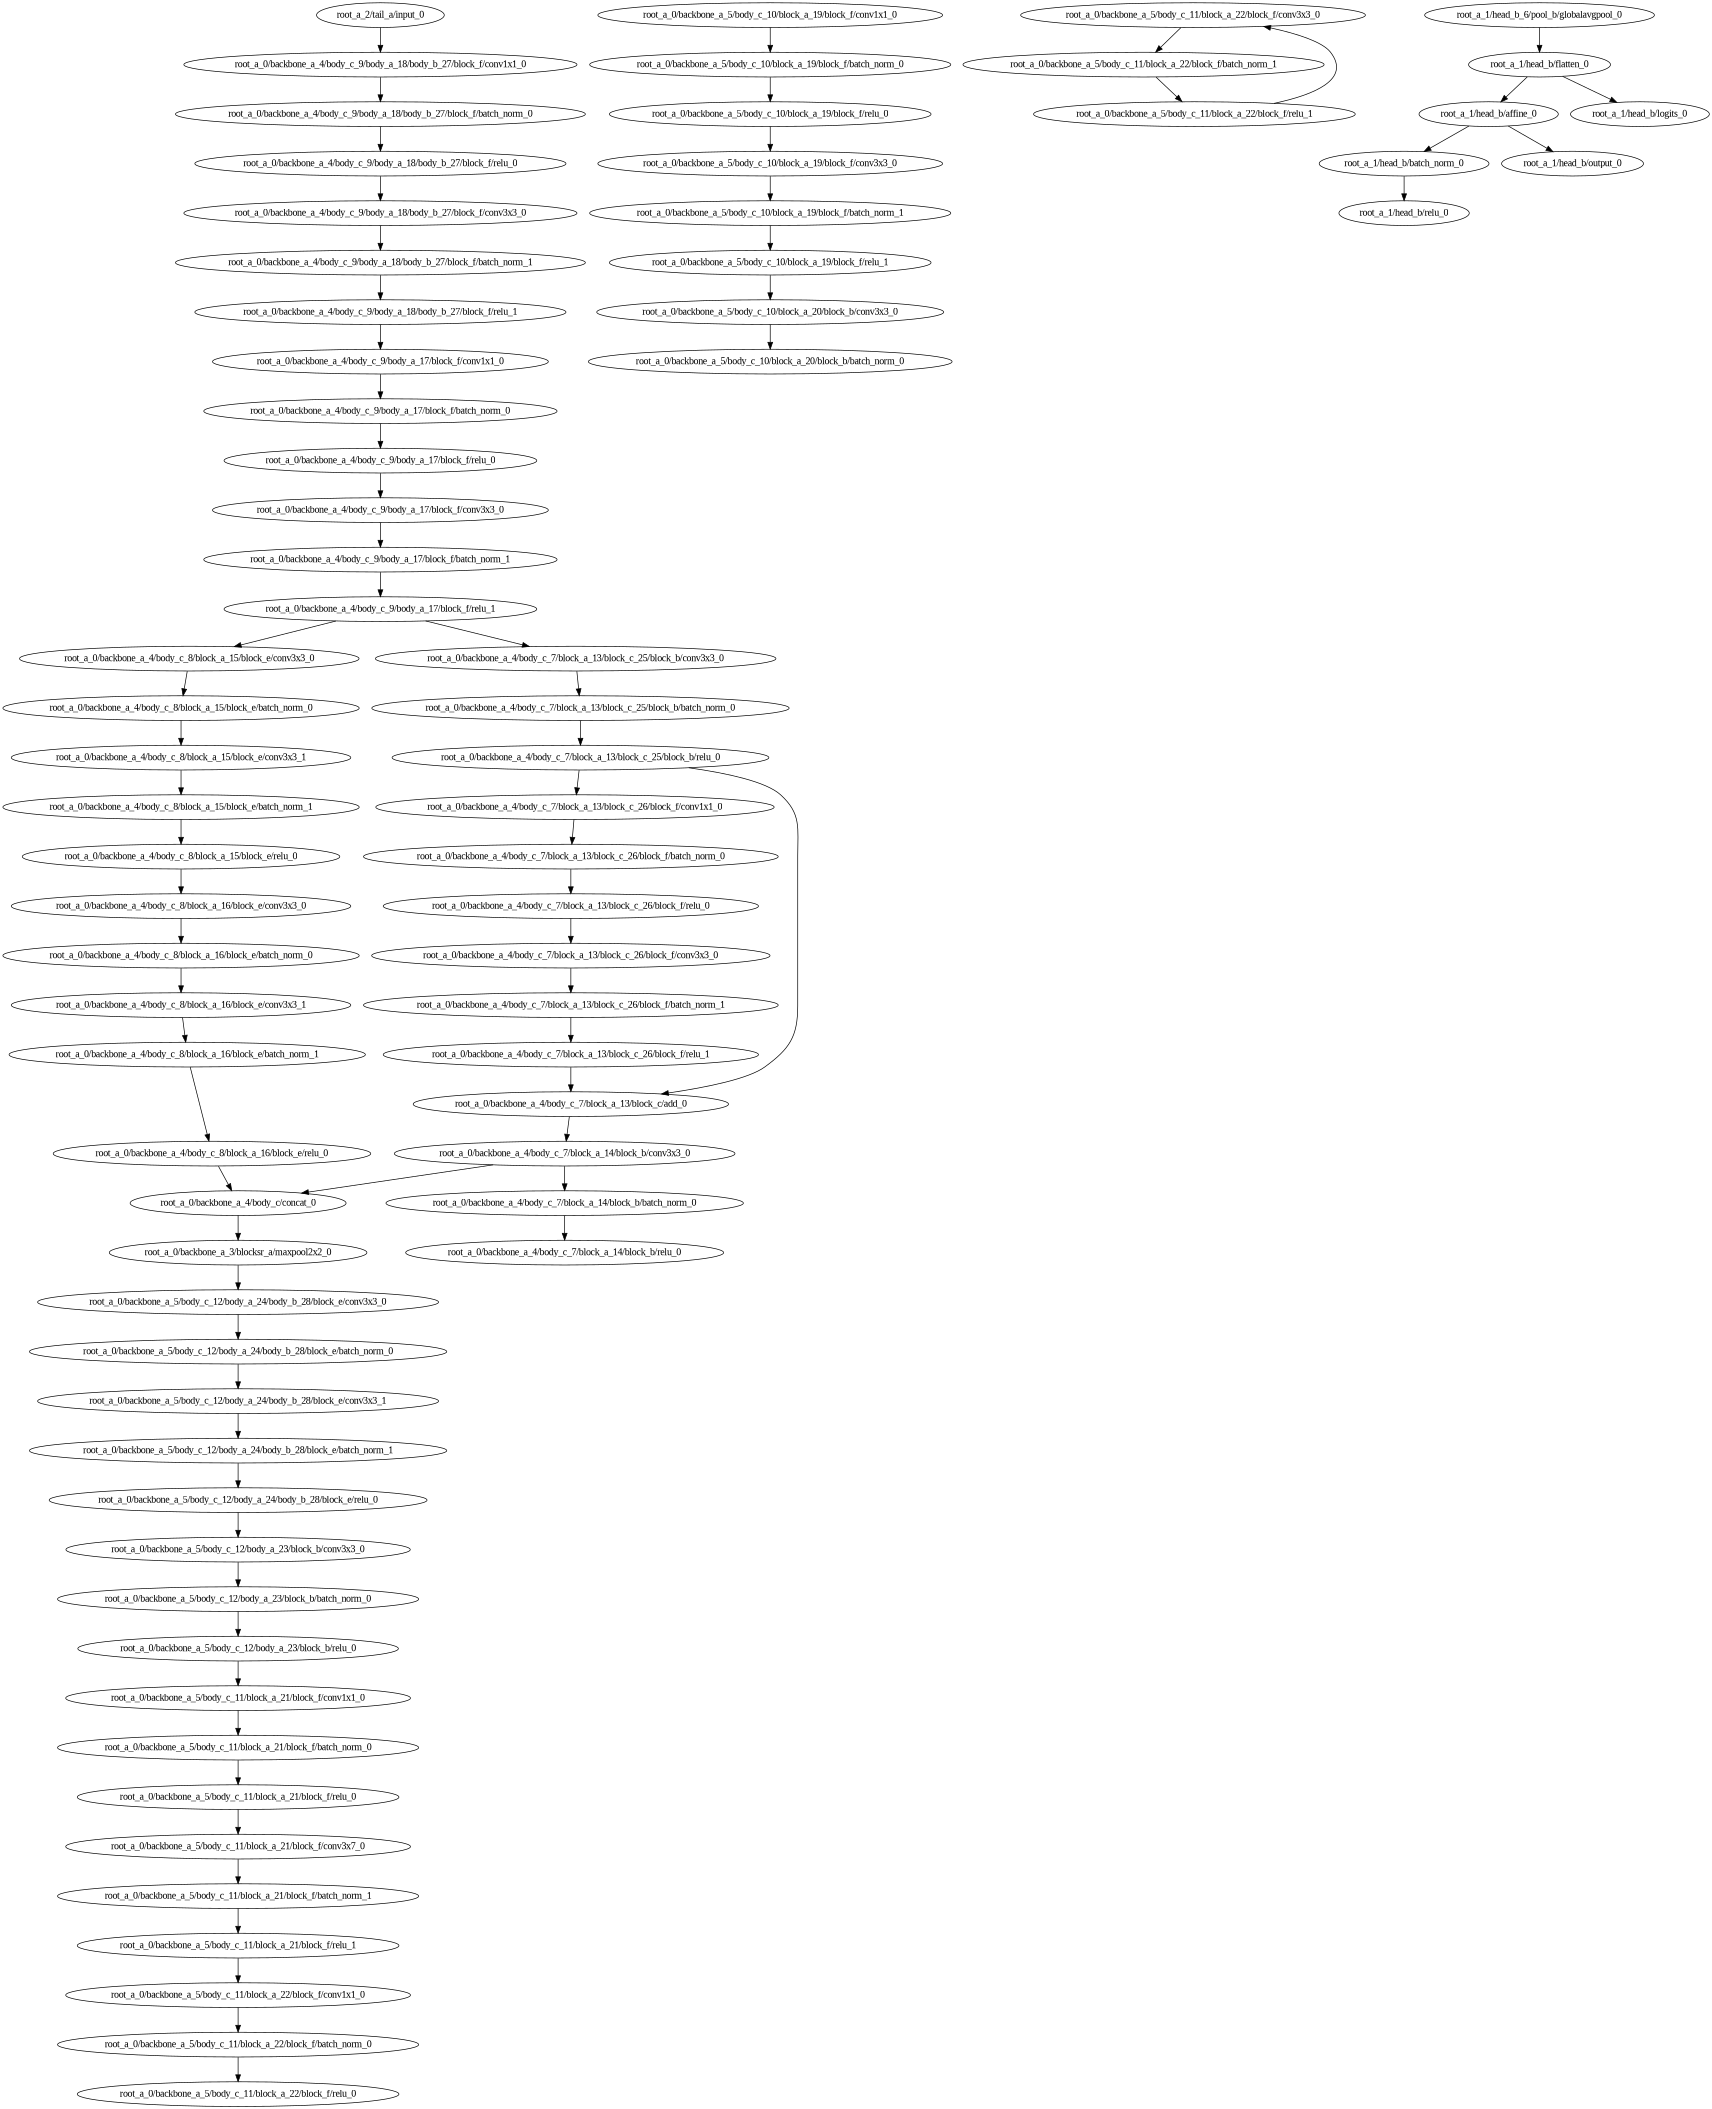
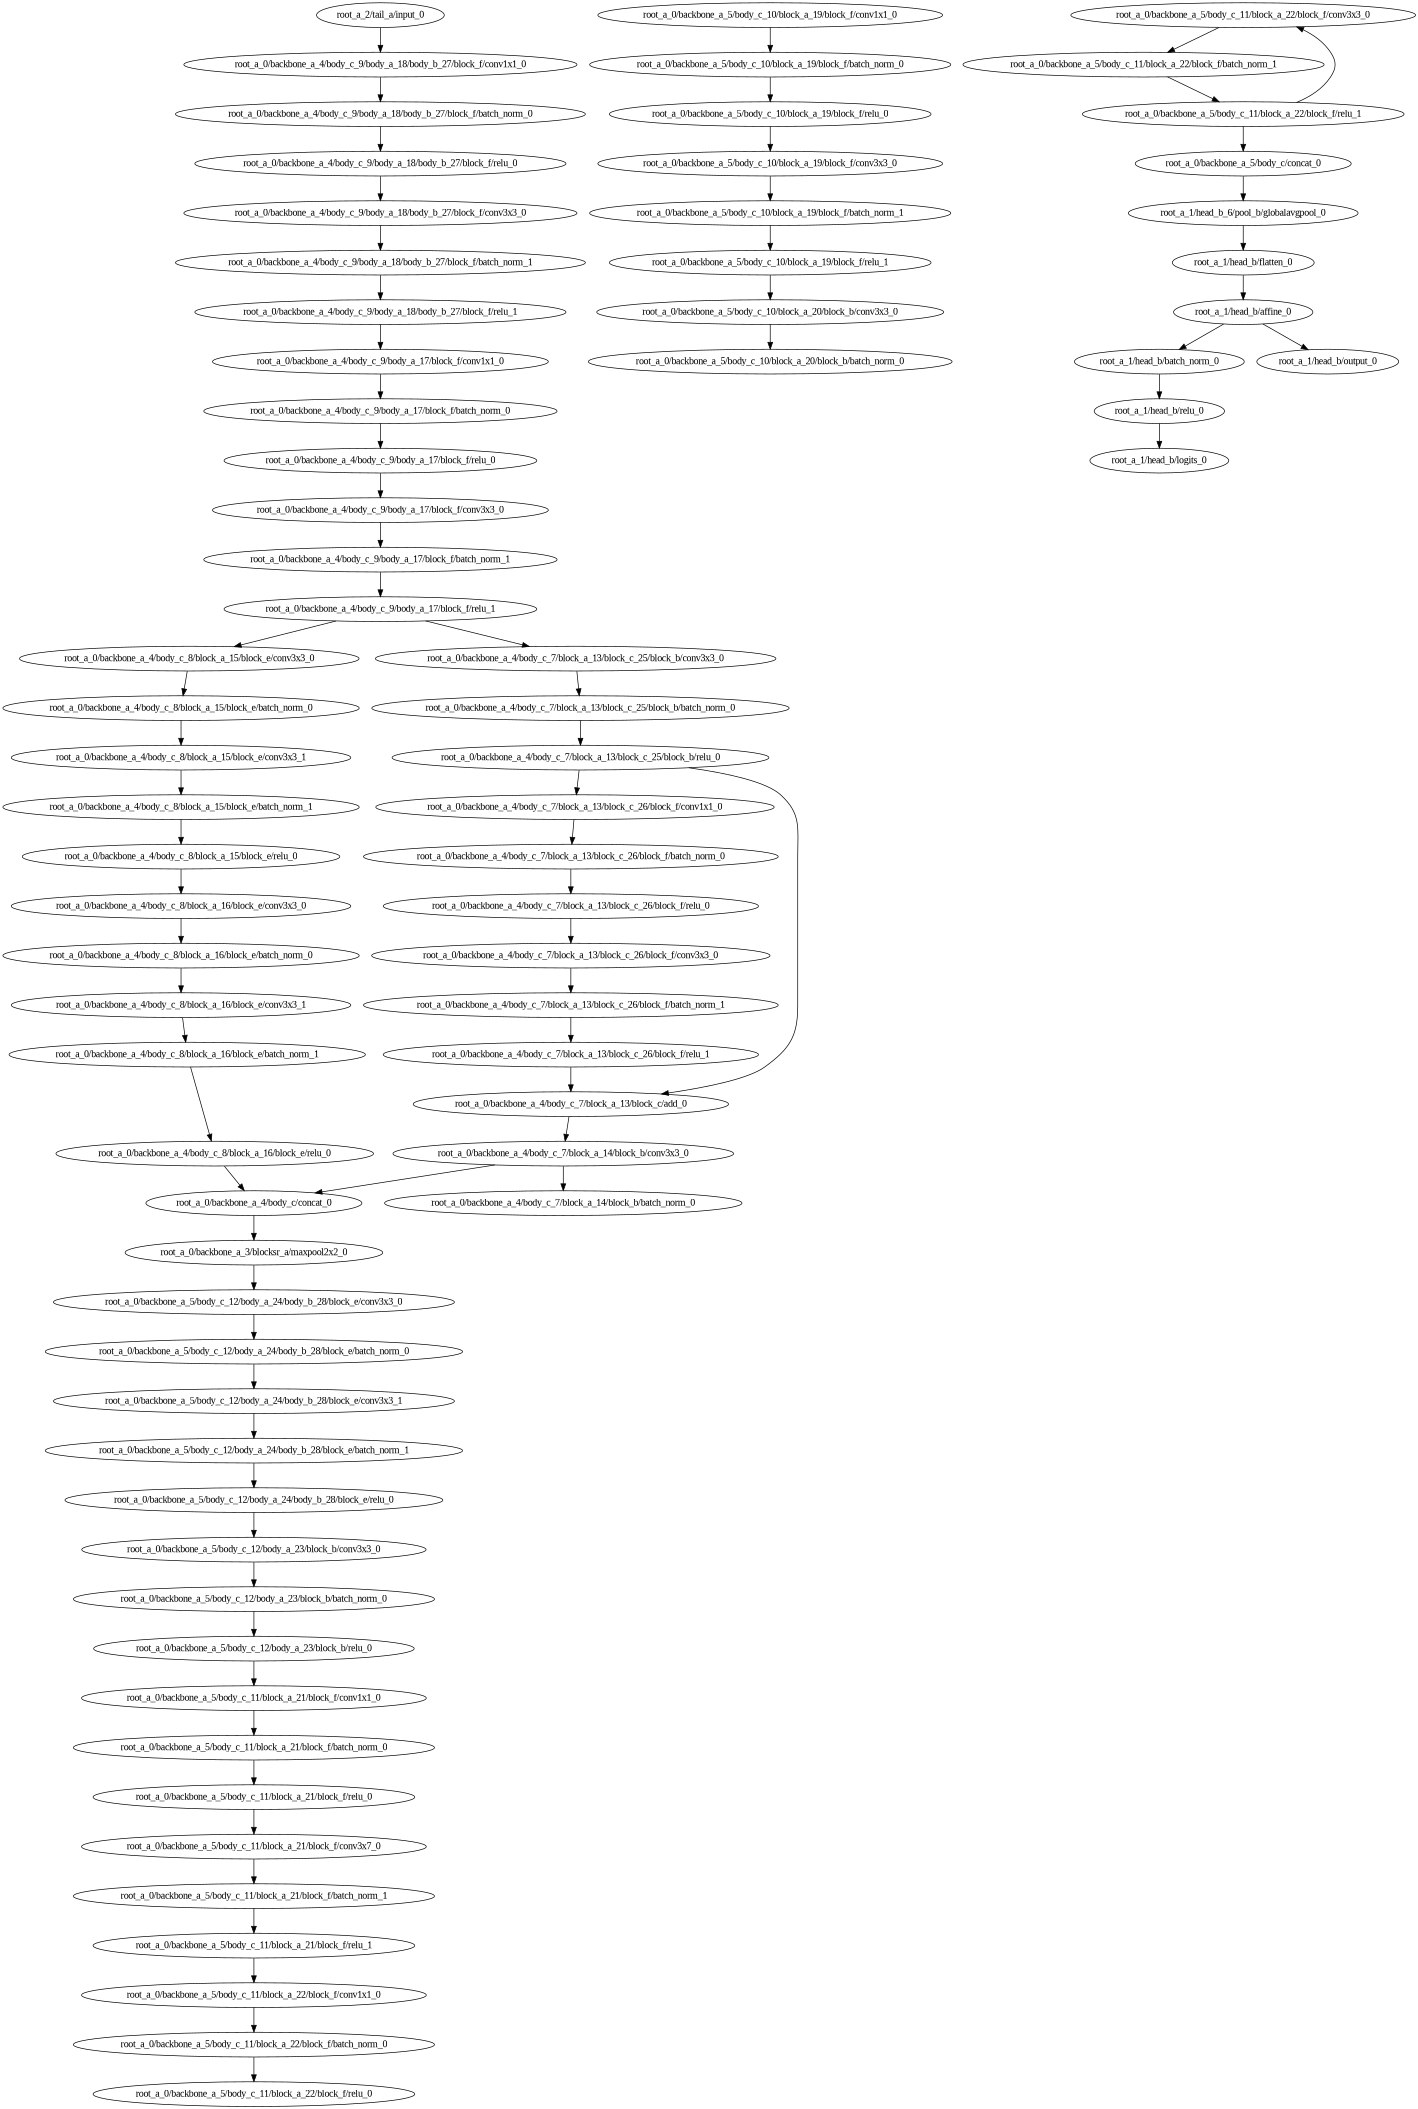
(1587, 88) -> (1159, 433)
none -> (1243, 164)
(565, 1253) -> none
